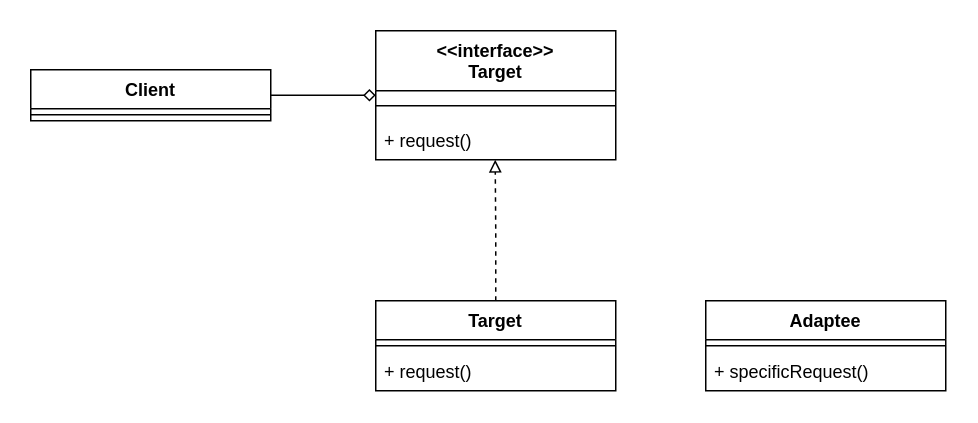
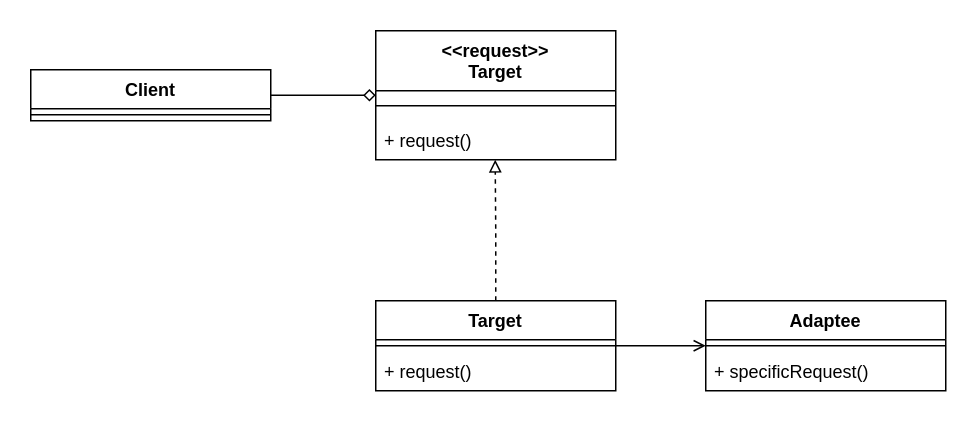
(496, 63) -> (496, 63)
none -> (659, 346)
